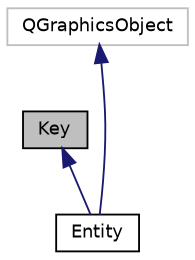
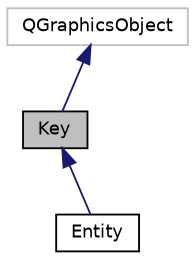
(105, 139) -> (73, 87)
